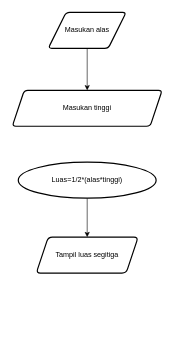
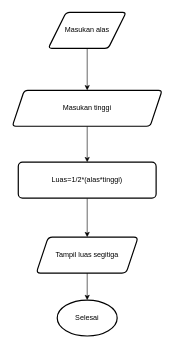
none -> (87, 156)
(87, 180) -> (87, 180)
none -> (87, 294)
none -> (87, 318)
